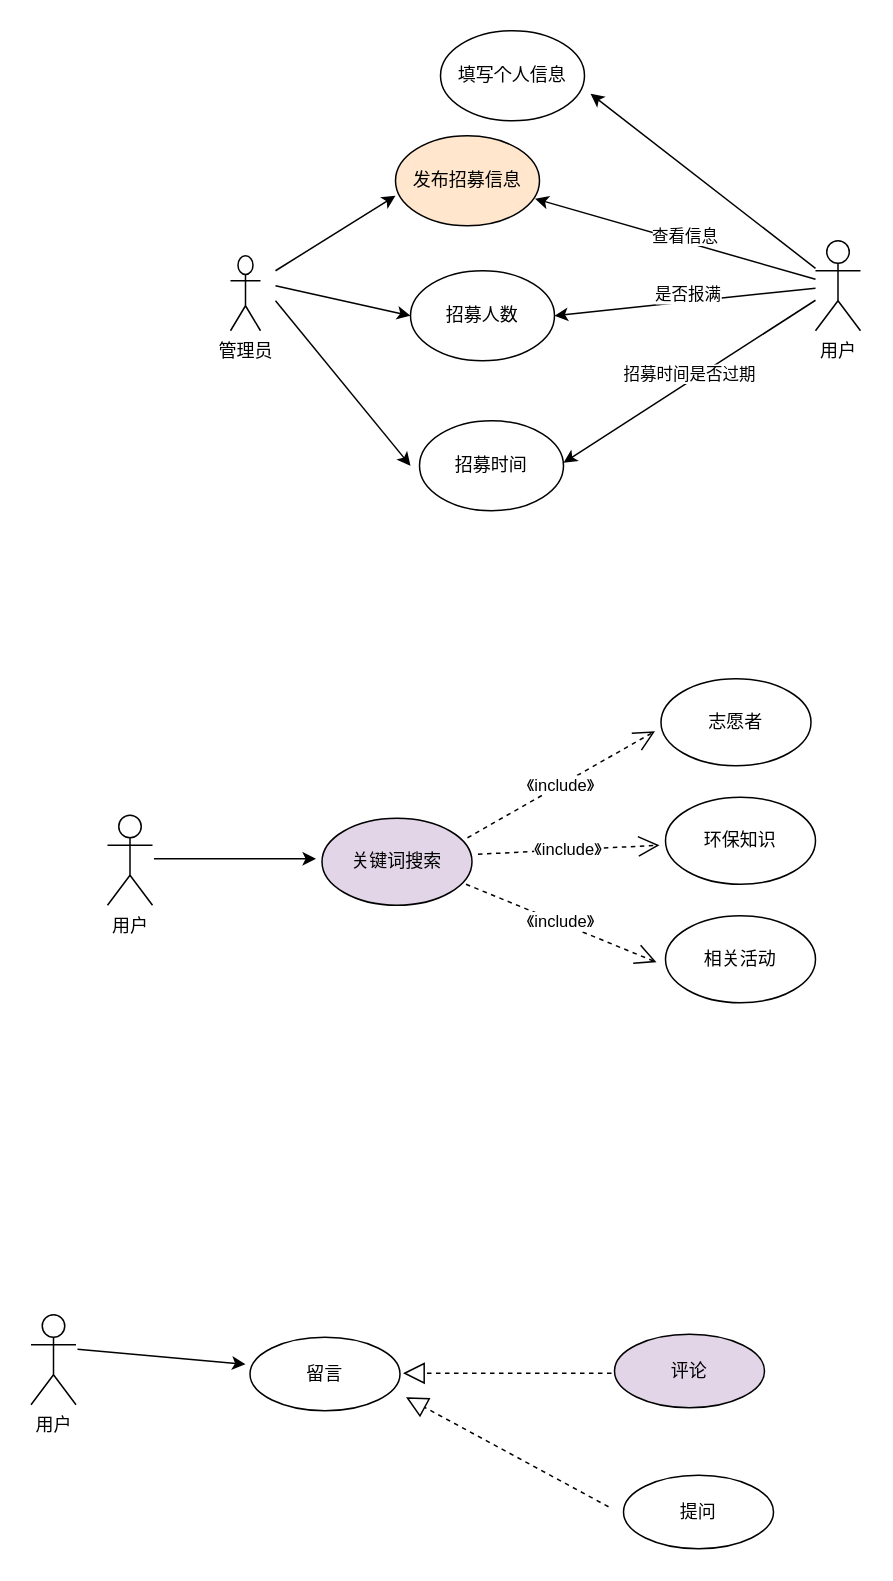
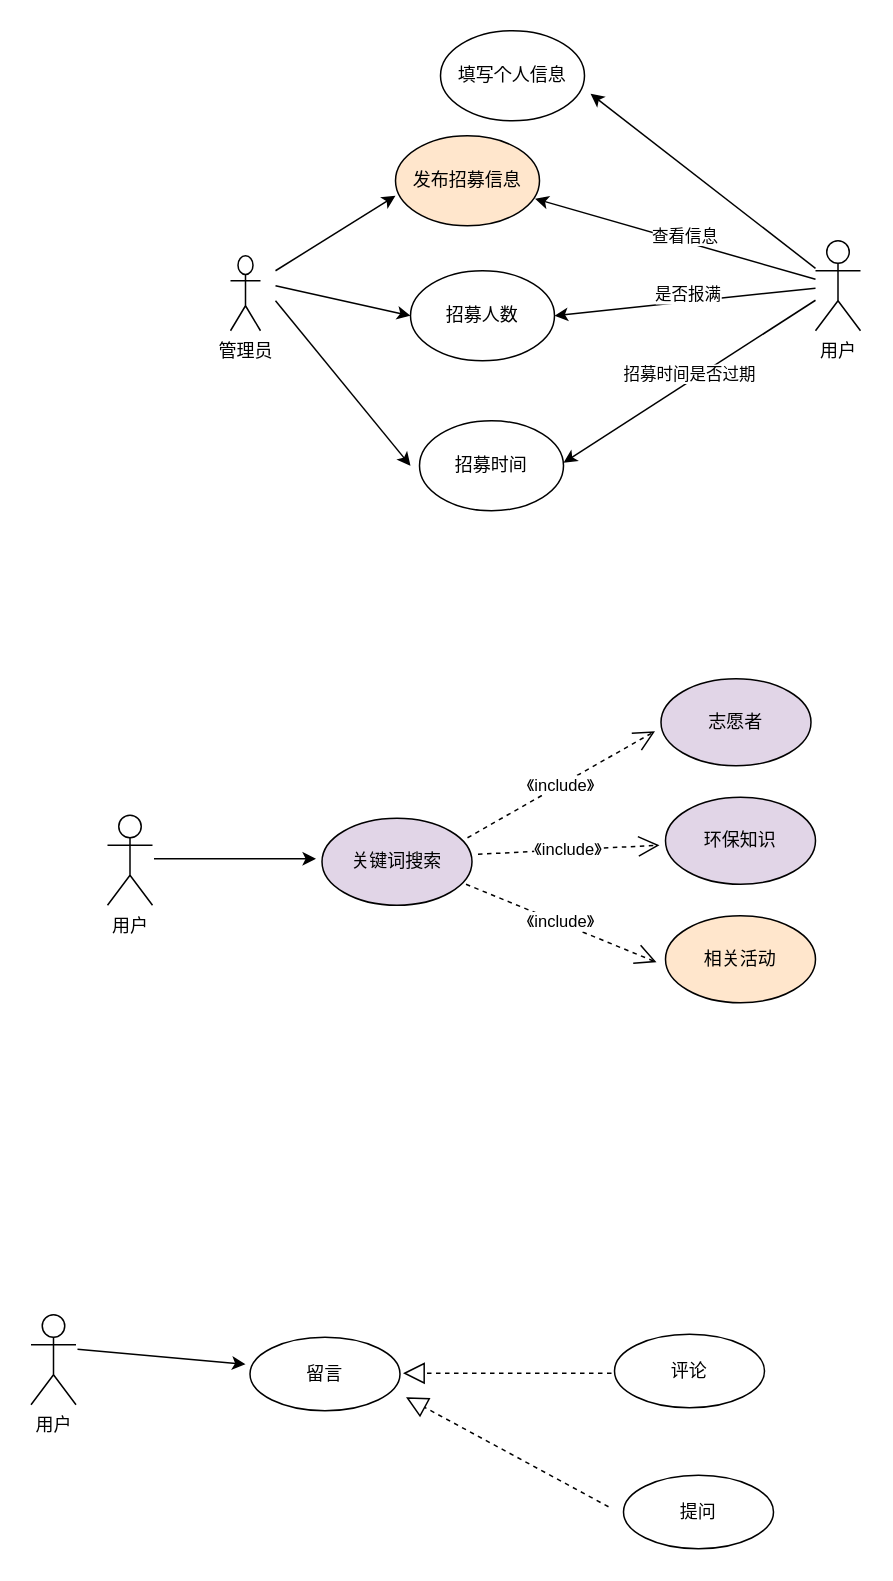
(736, 722) -> (736, 722)
(740, 841) -> (740, 841)
(740, 959) -> (740, 959)
(689, 1371) -> (689, 1371)
